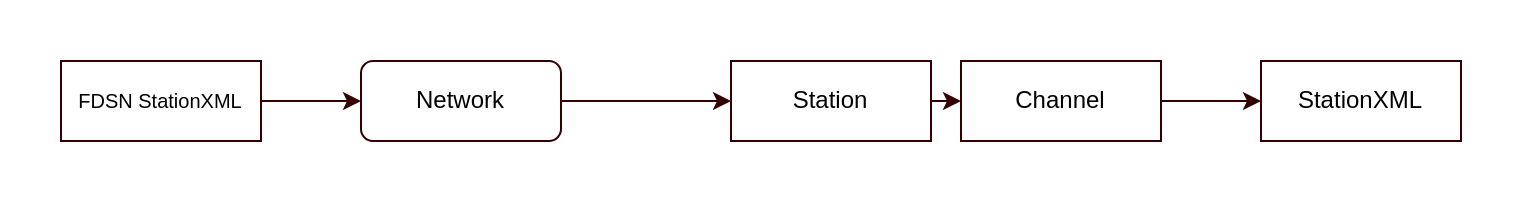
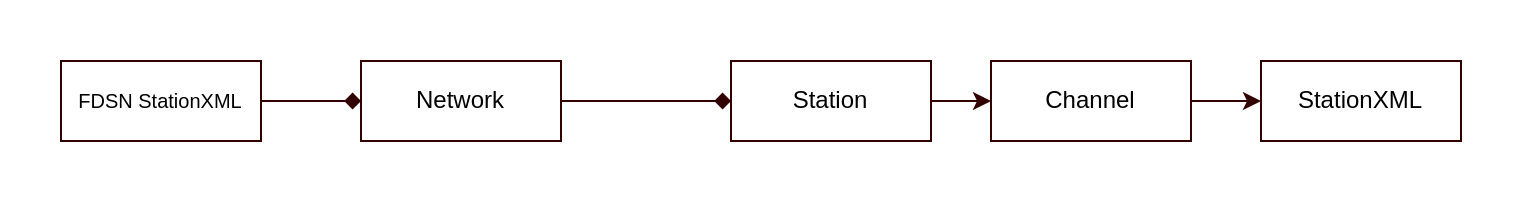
(345, 101) -> (344, 101)
(461, 101) -> (461, 101)
(715, 101) -> (714, 101)
(1061, 101) -> (1091, 101)
